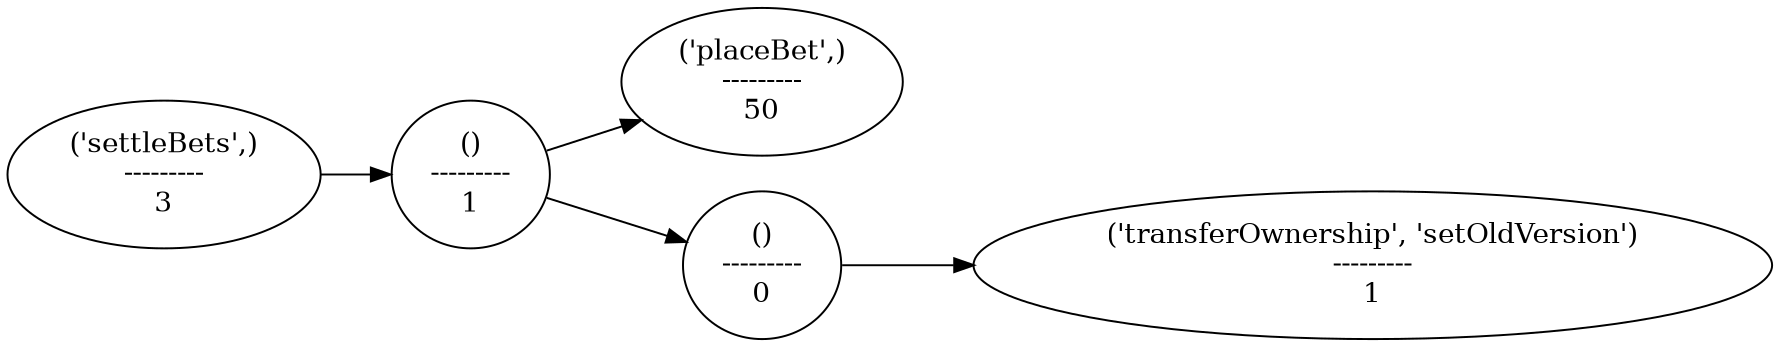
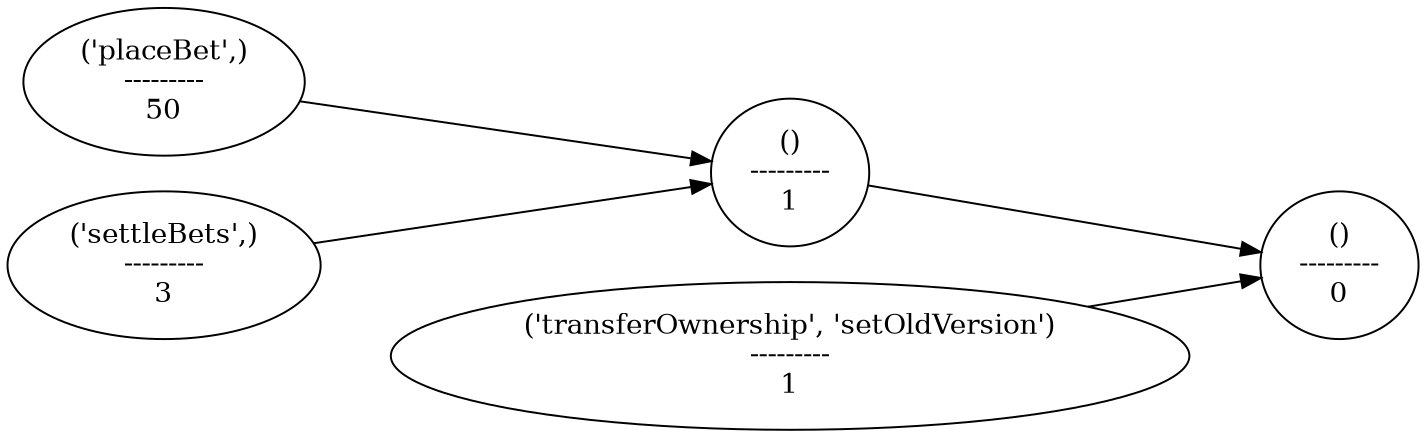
(585, 138) -> (496, 130)
(898, 265) -> (1164, 294)
